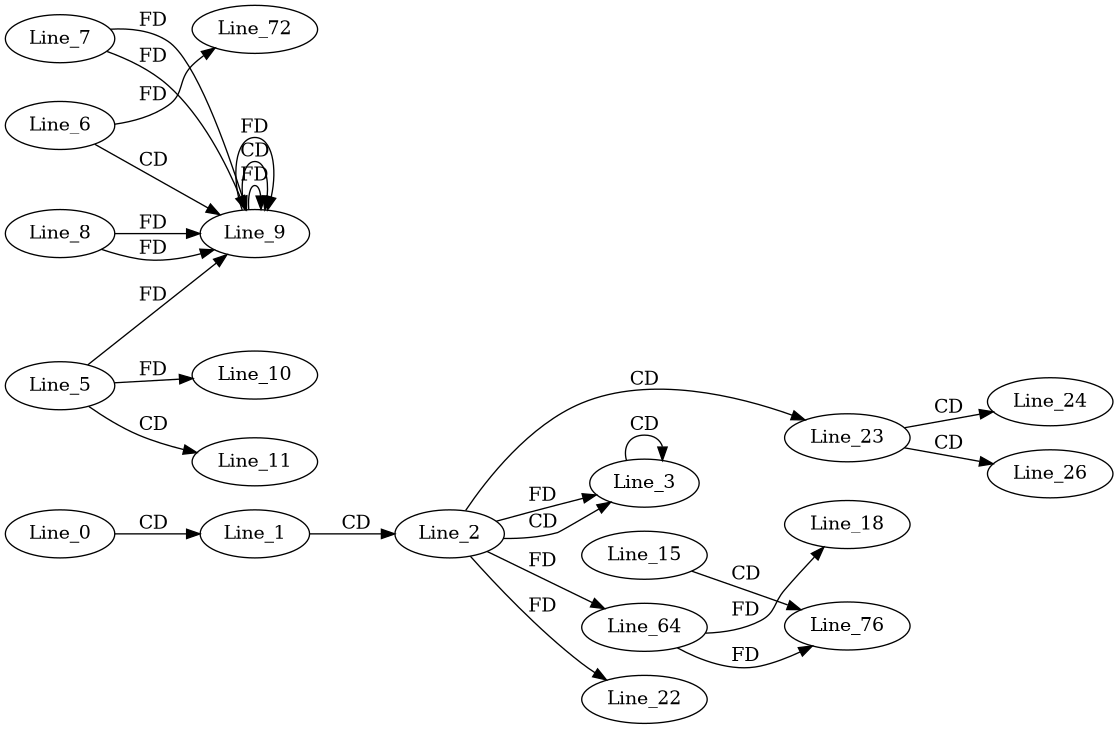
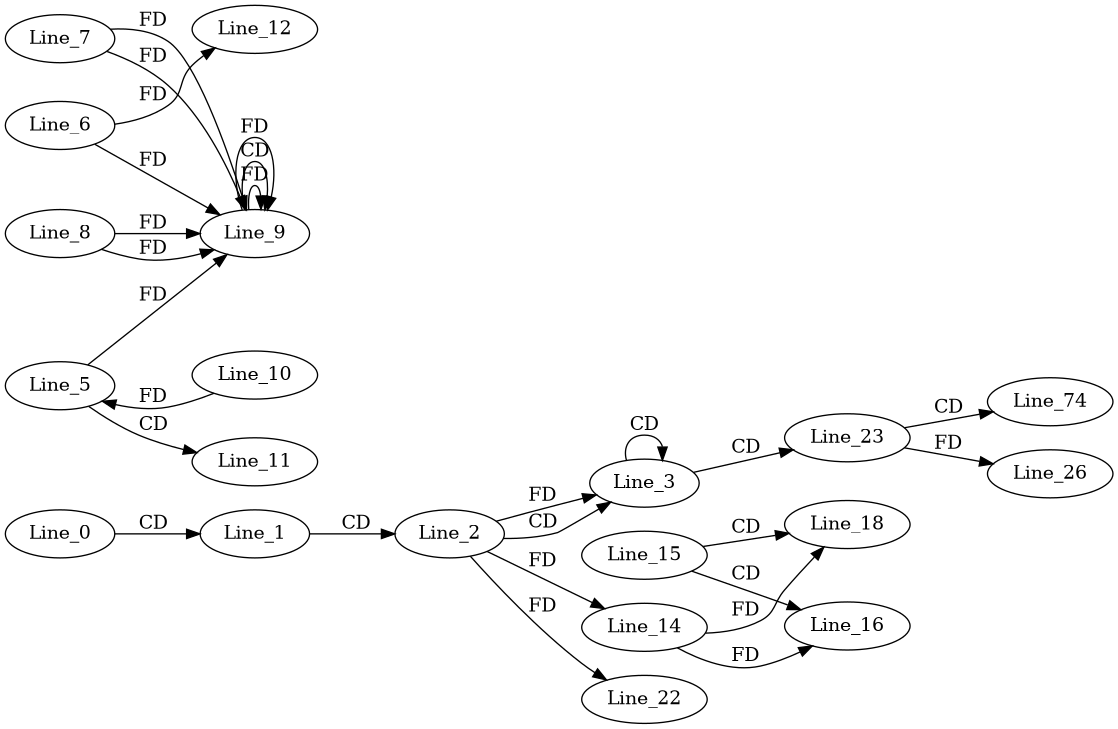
(255, 29) -> (255, 29)
(153, 161) -> (153, 161)
(147, 381) -> (166, 407)
(608, 395) -> (737, 463)
(1050, 402) -> (1050, 402)
(949, 444) -> (949, 444)
none -> (739, 541)
(847, 626) -> (847, 626)
(644, 627) -> (644, 627)
